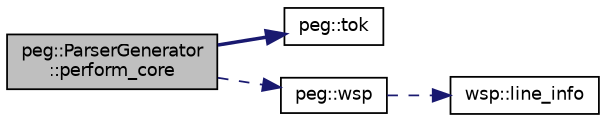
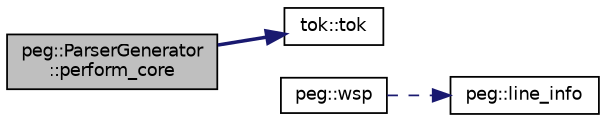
(334, 26) -> (334, 26)
(240, 81) -> none
(525, 95) -> (525, 95)
